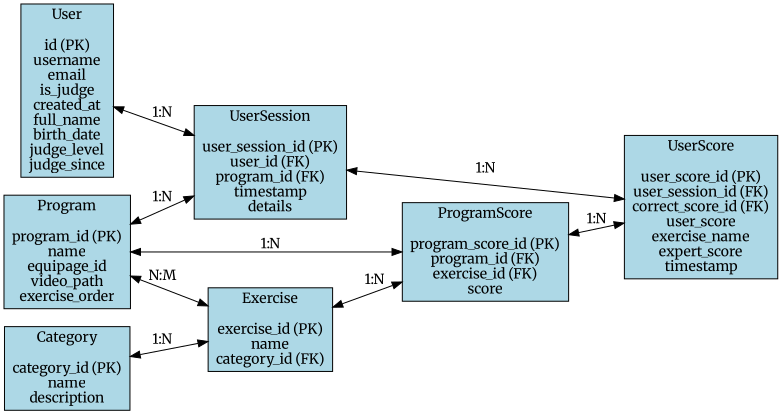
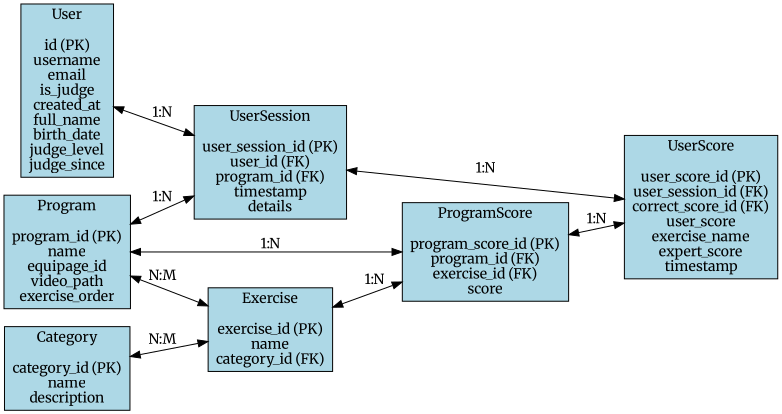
(162, 340) -> (162, 340)
